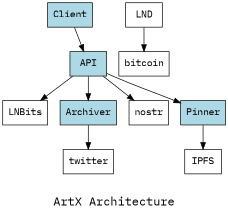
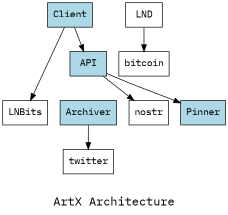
(88, 85) -> none
(59, 86) -> (49, 61)
(203, 162) -> none
